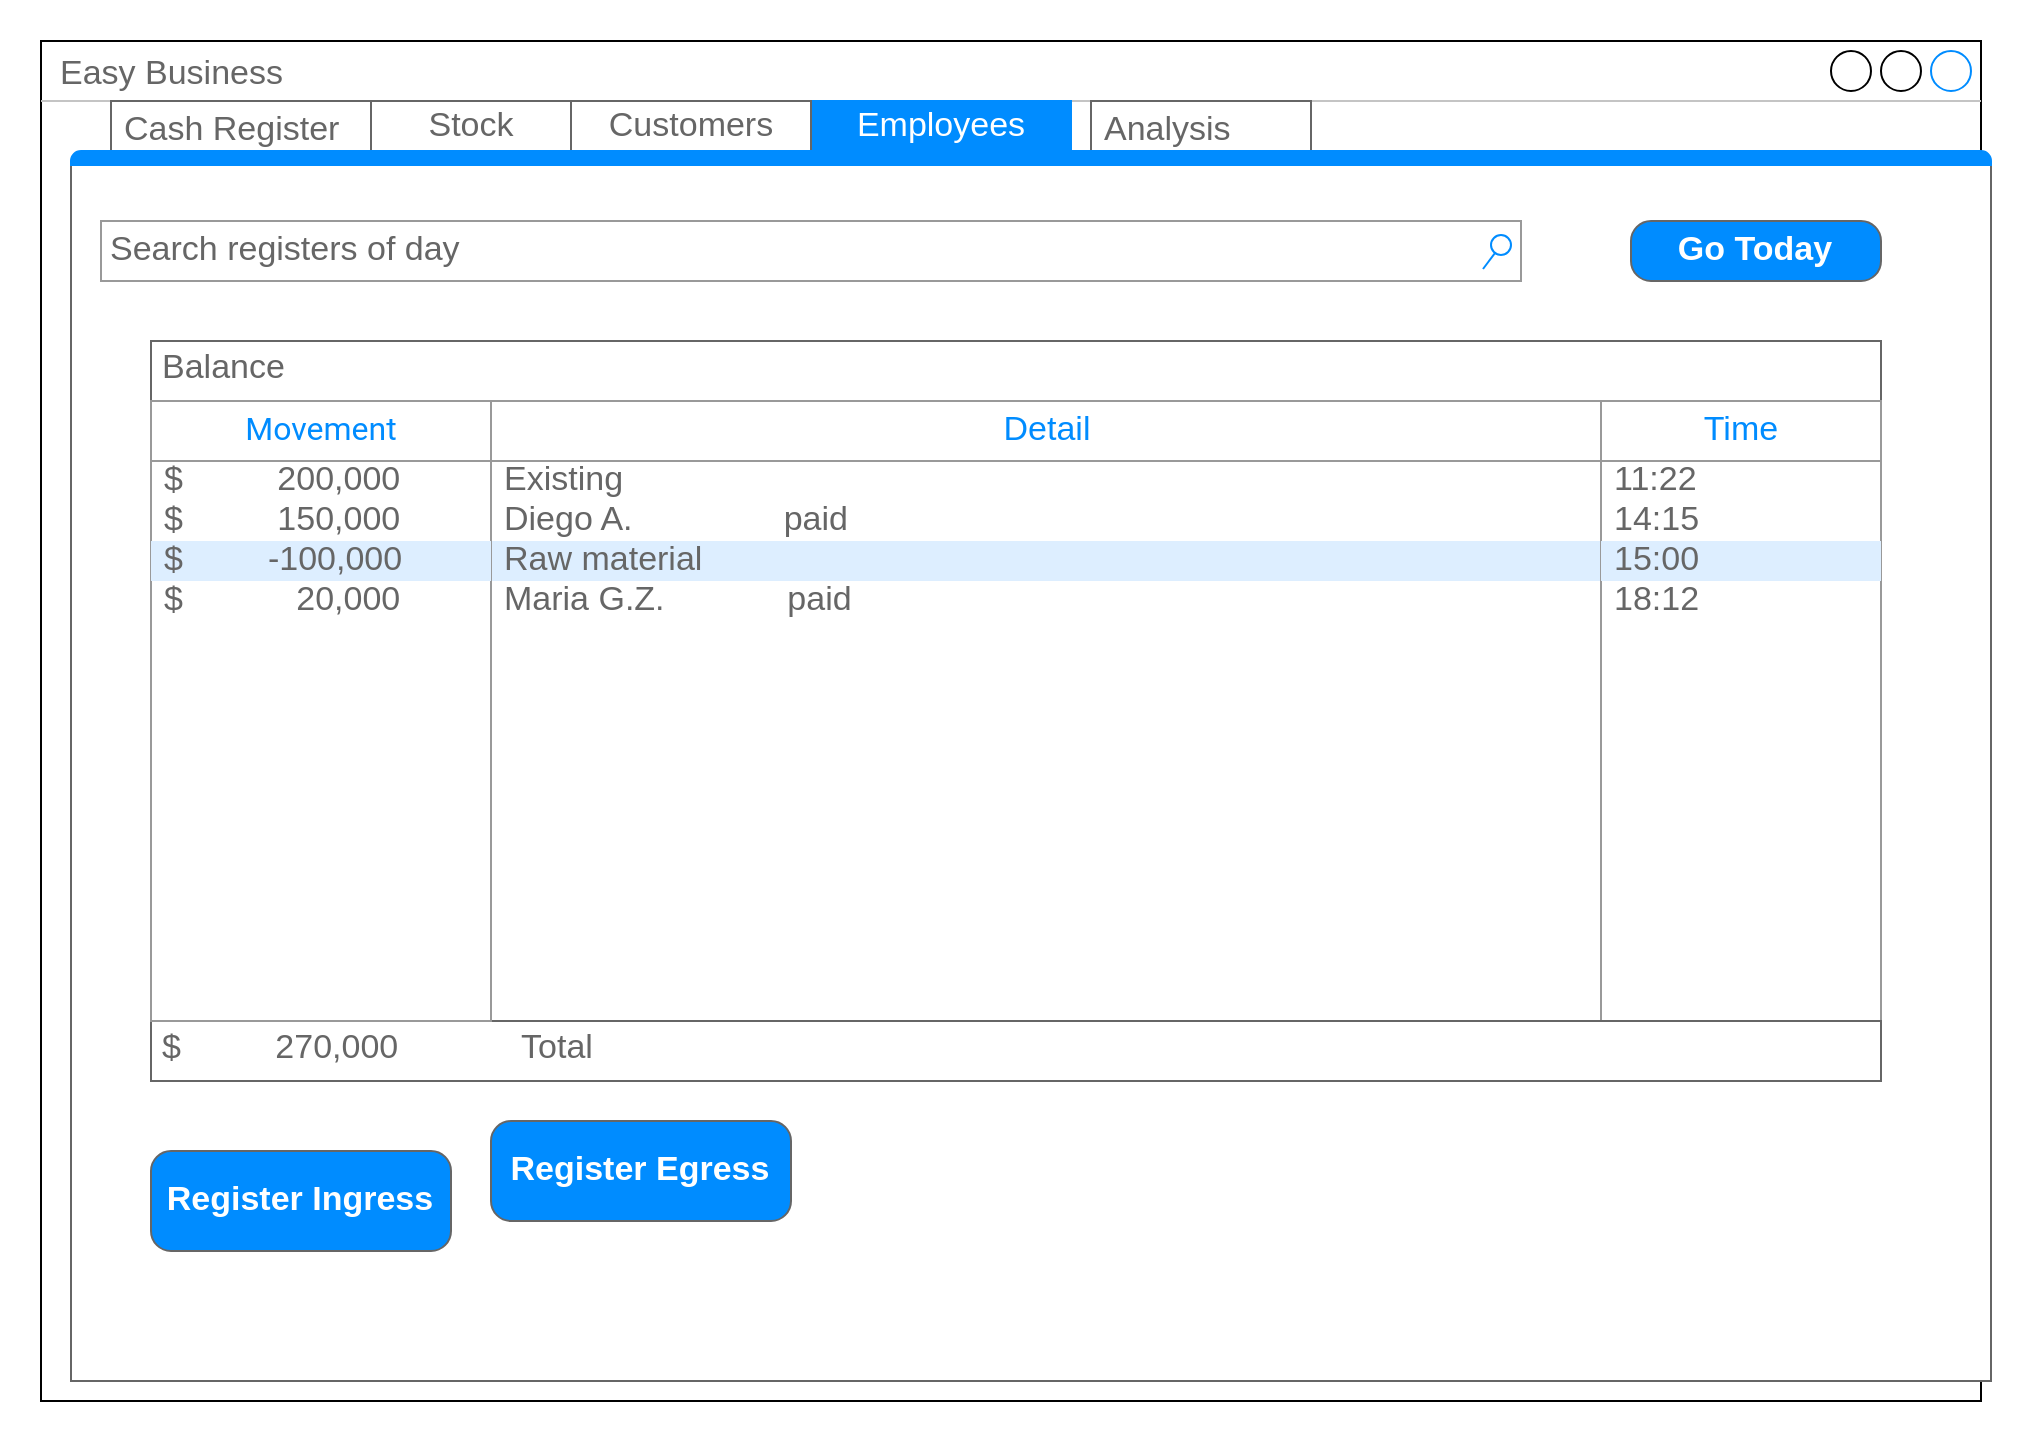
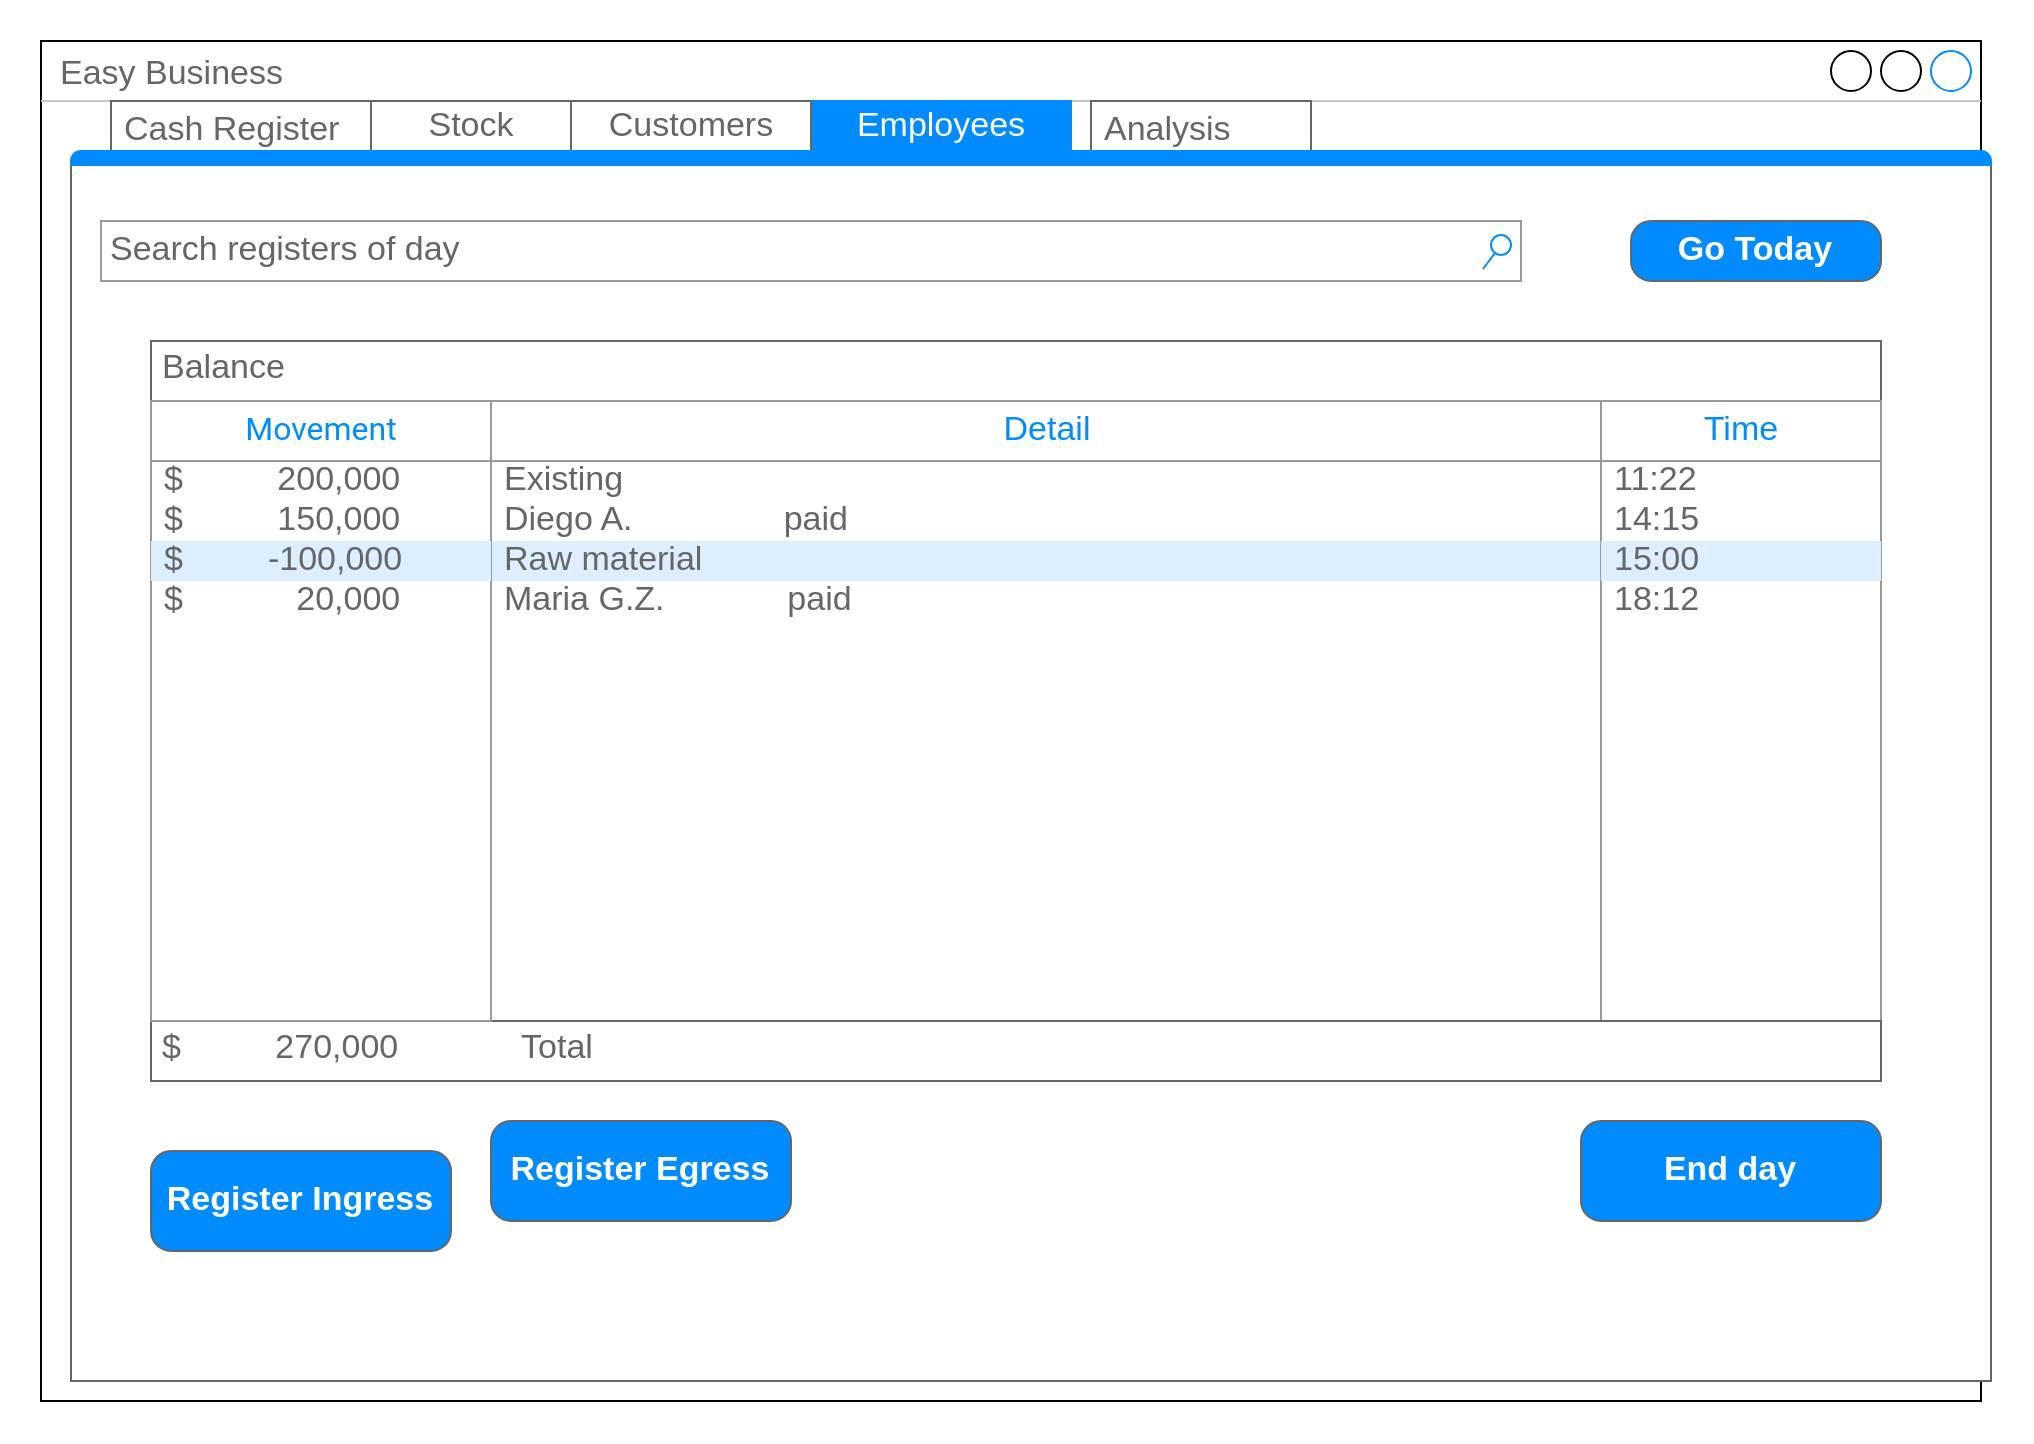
none -> (1731, 1171)
